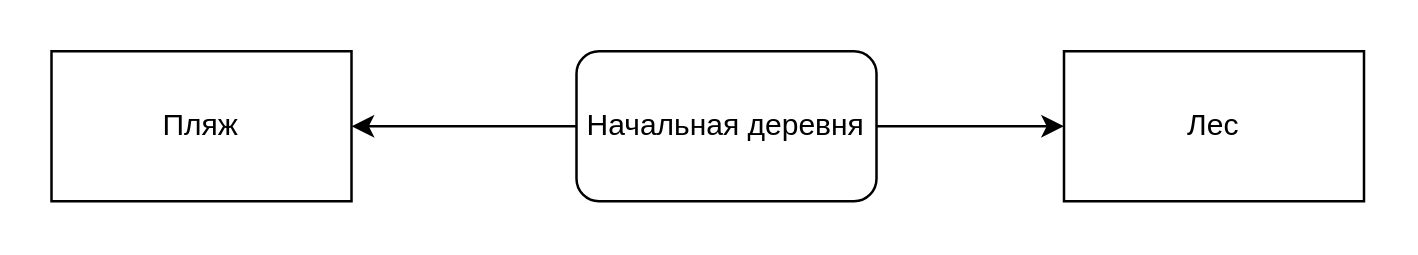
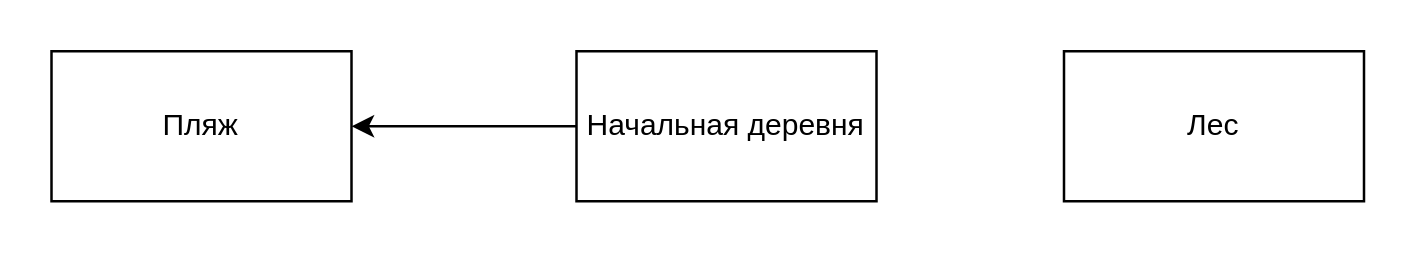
(726, 126) -> (726, 126)
(962, 126) -> none
